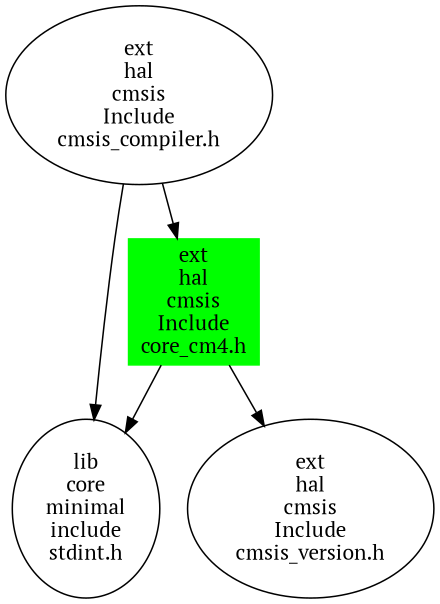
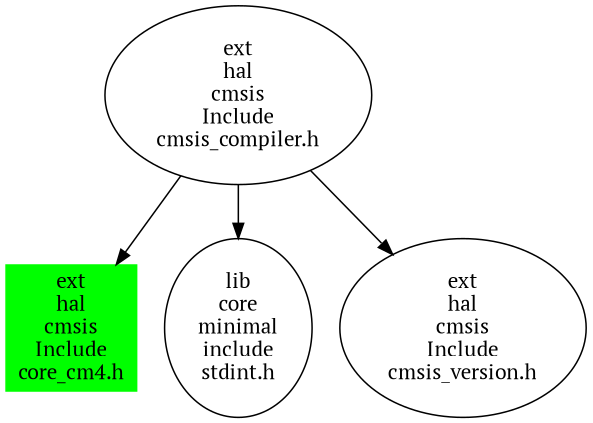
(243, 389) -> (346, 207)
(147, 392) -> none
